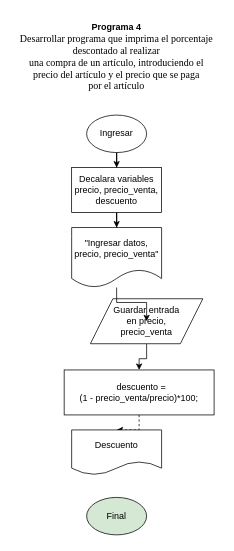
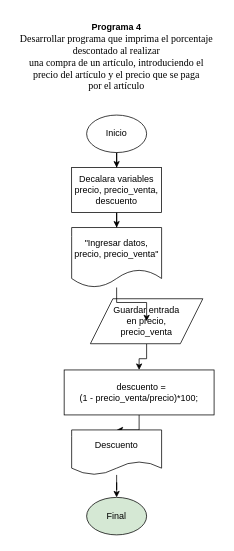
(117, 134) -> (117, 134)
(138, 430) -> (138, 430)
none -> (117, 489)
